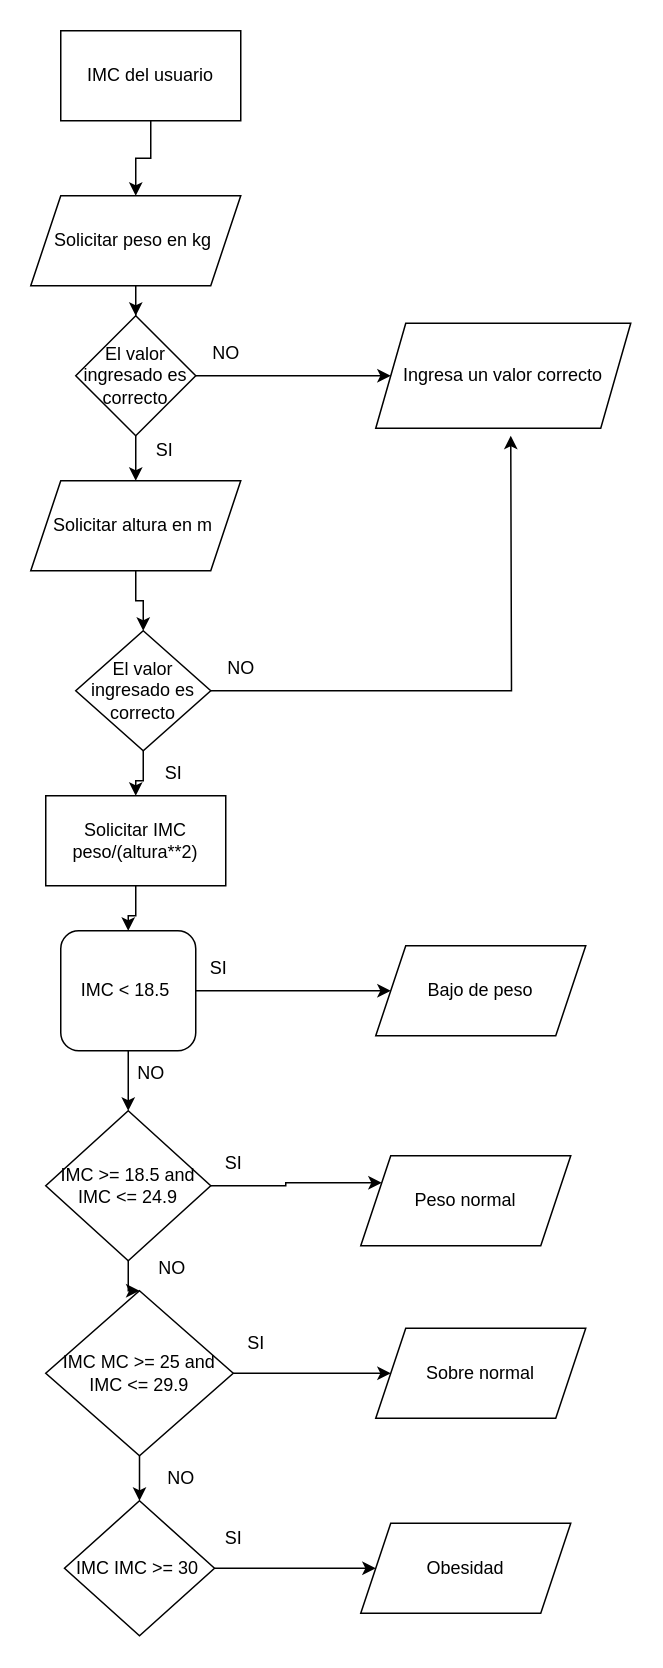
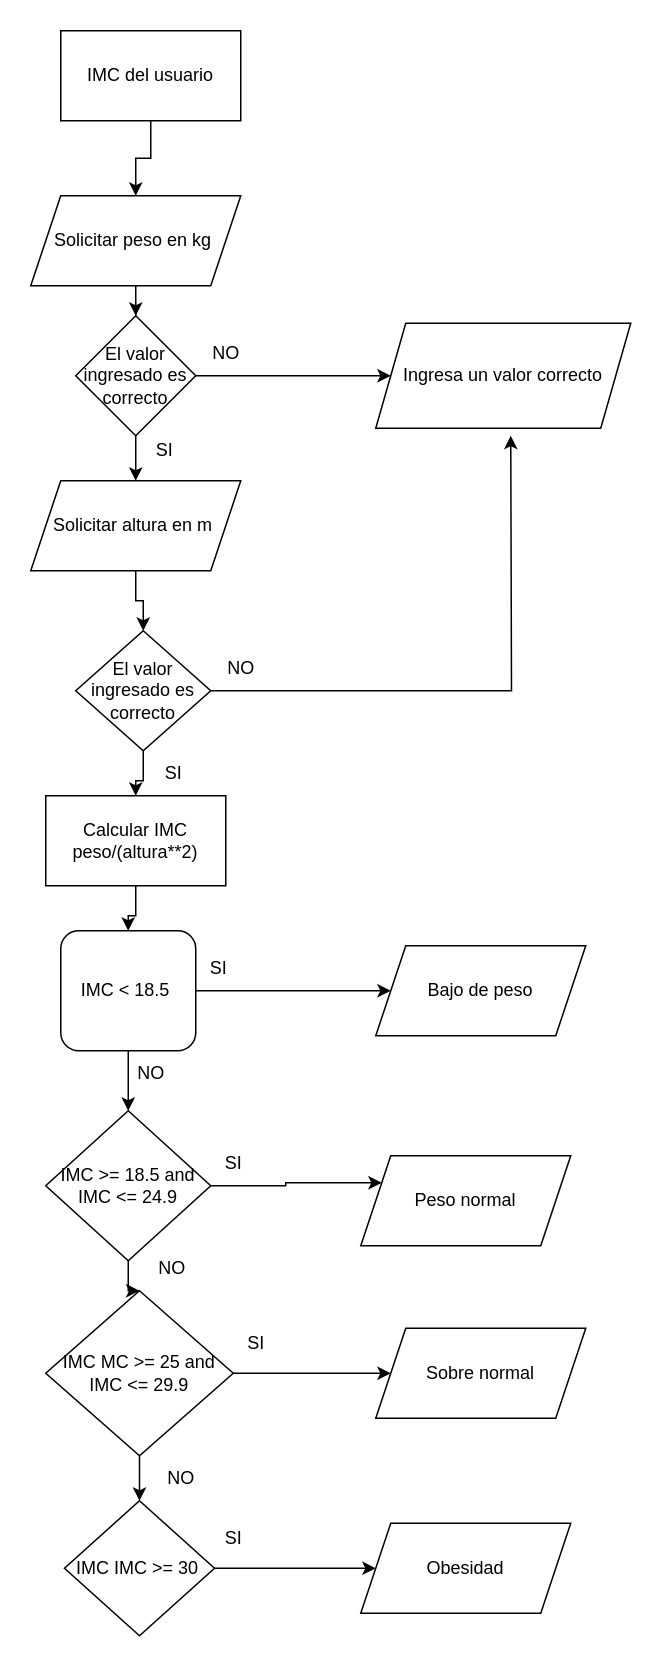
(136, 841) -> (136, 841)
